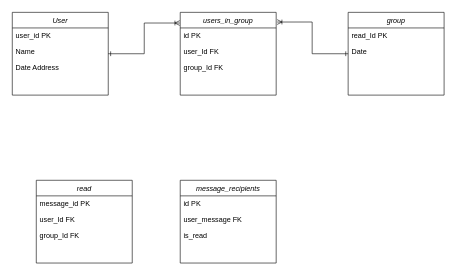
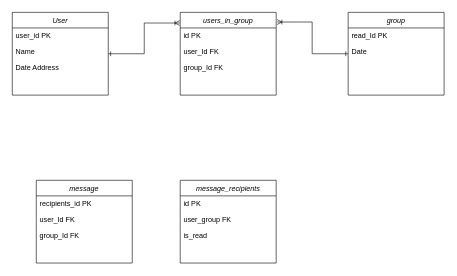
(84, 188) -> (84, 188)
(64, 204) -> (68, 204)
(213, 220) -> (209, 220)
